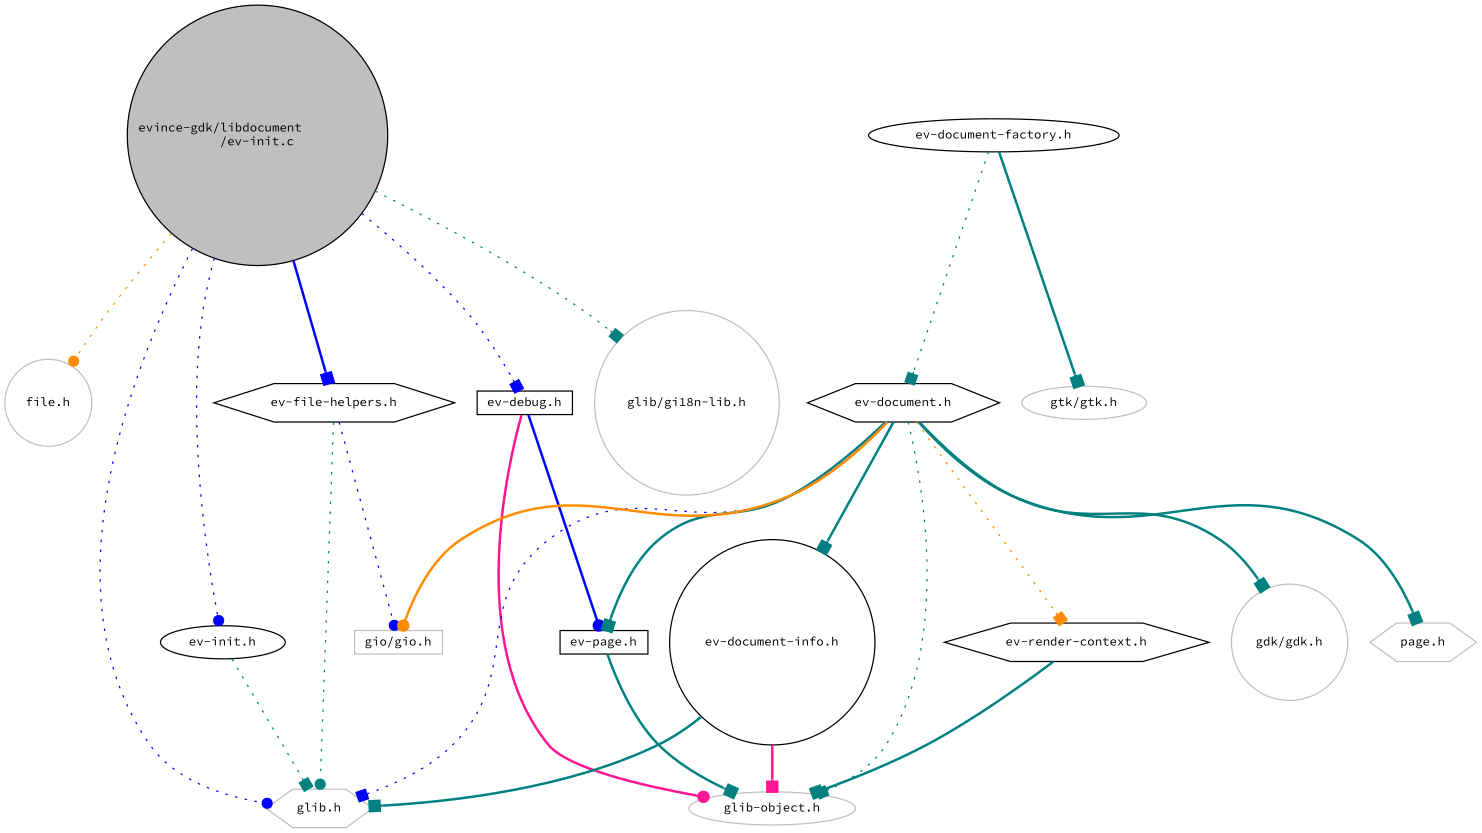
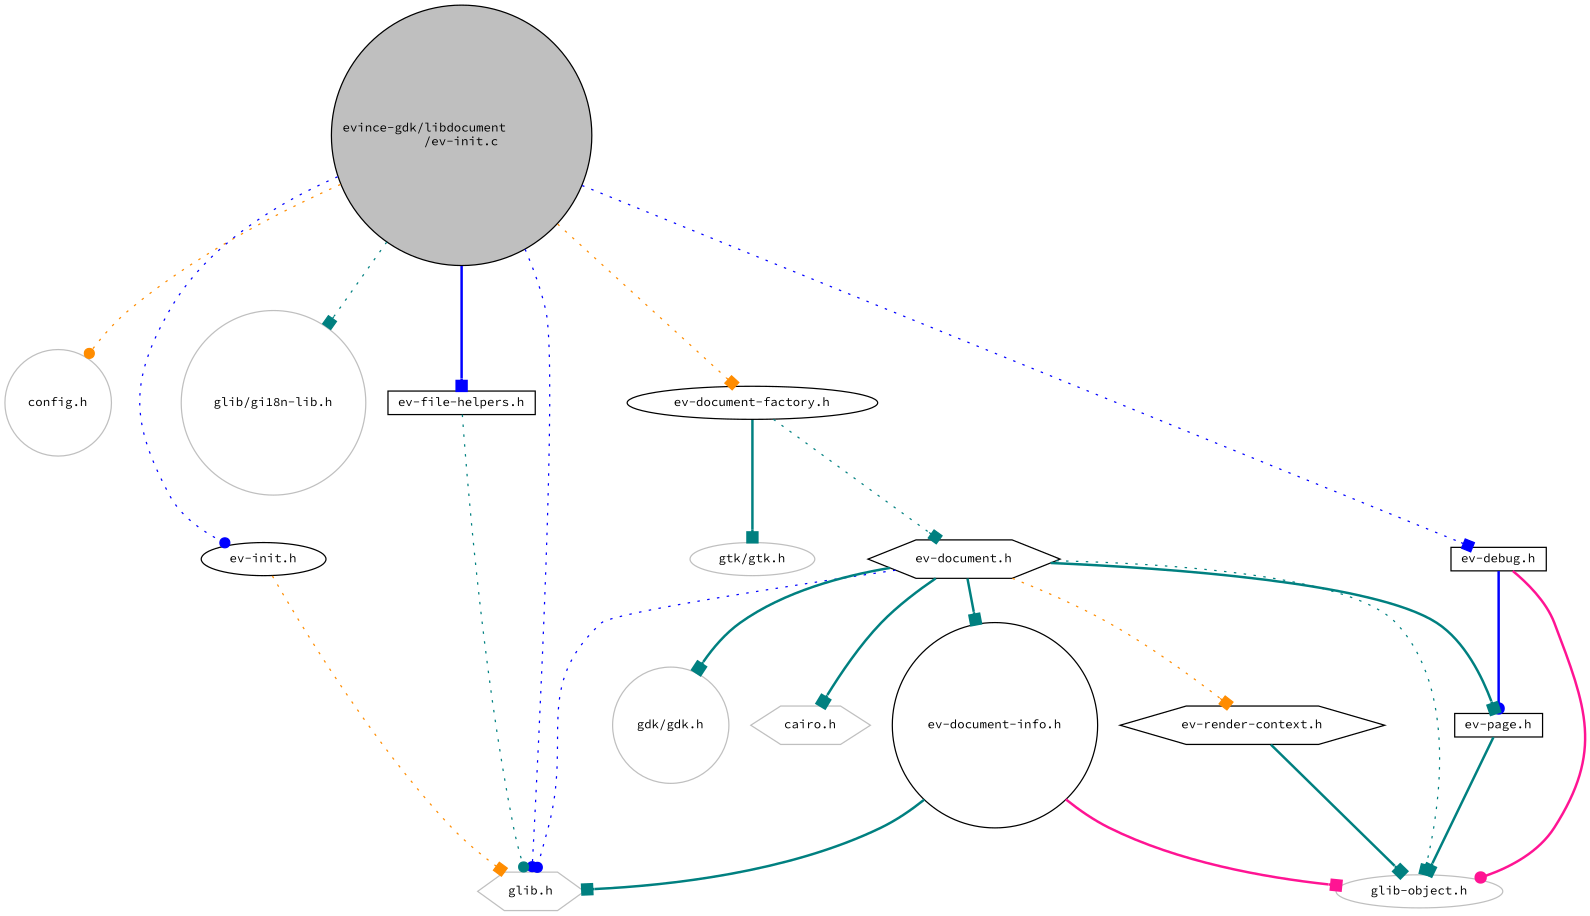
none -> (642, 301)
(48, 403) -> (58, 403)
(334, 403) -> (462, 403)
(582, 520) -> (623, 616)
(399, 642) -> none
(1423, 642) -> (811, 725)
(267, 719) -> (372, 730)
